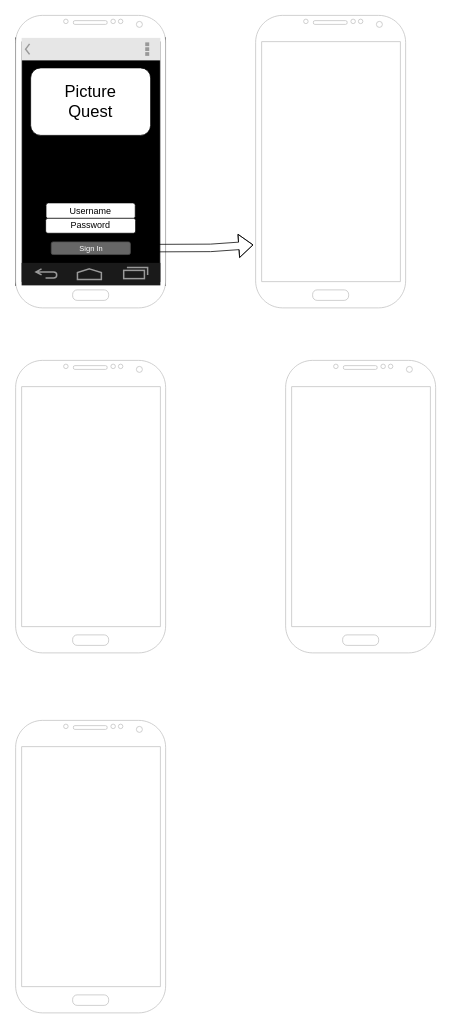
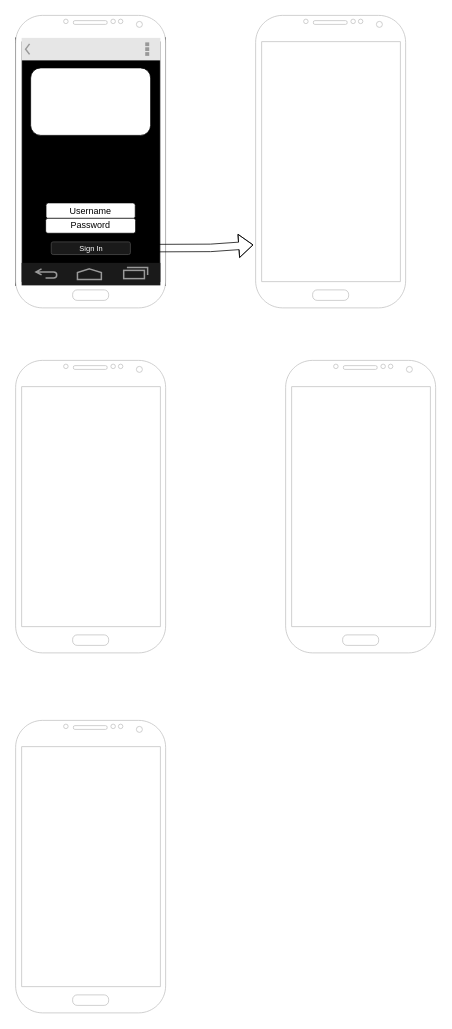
(90, 102) -> none
(91, 248) -> (91, 248)
